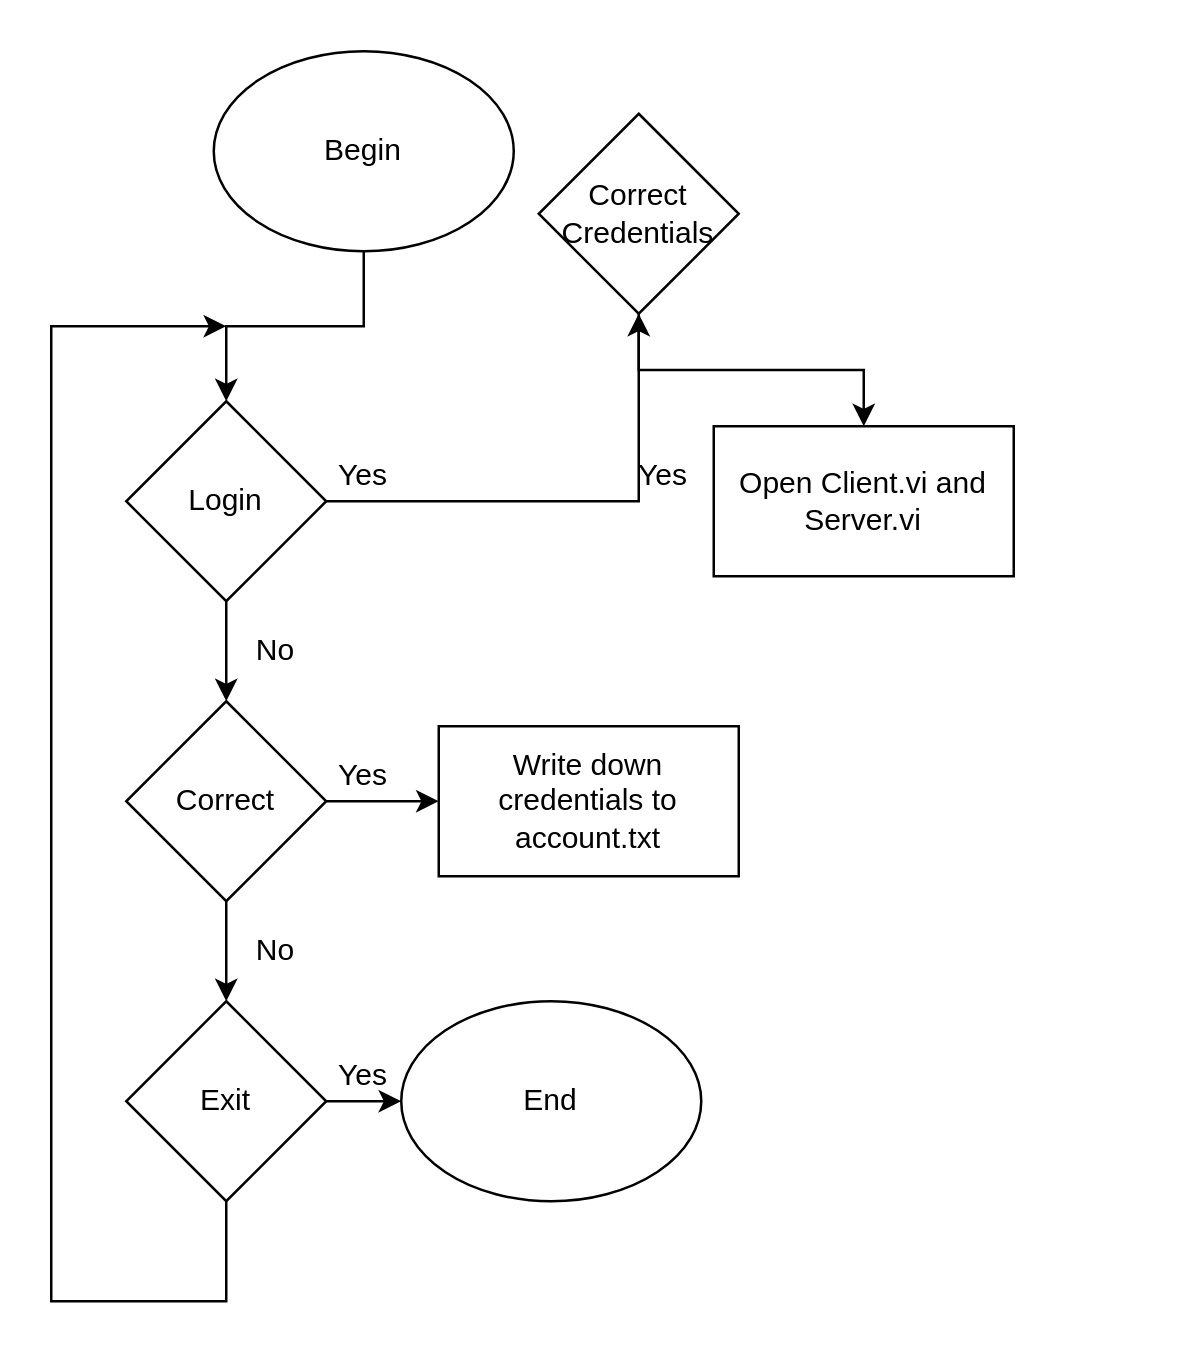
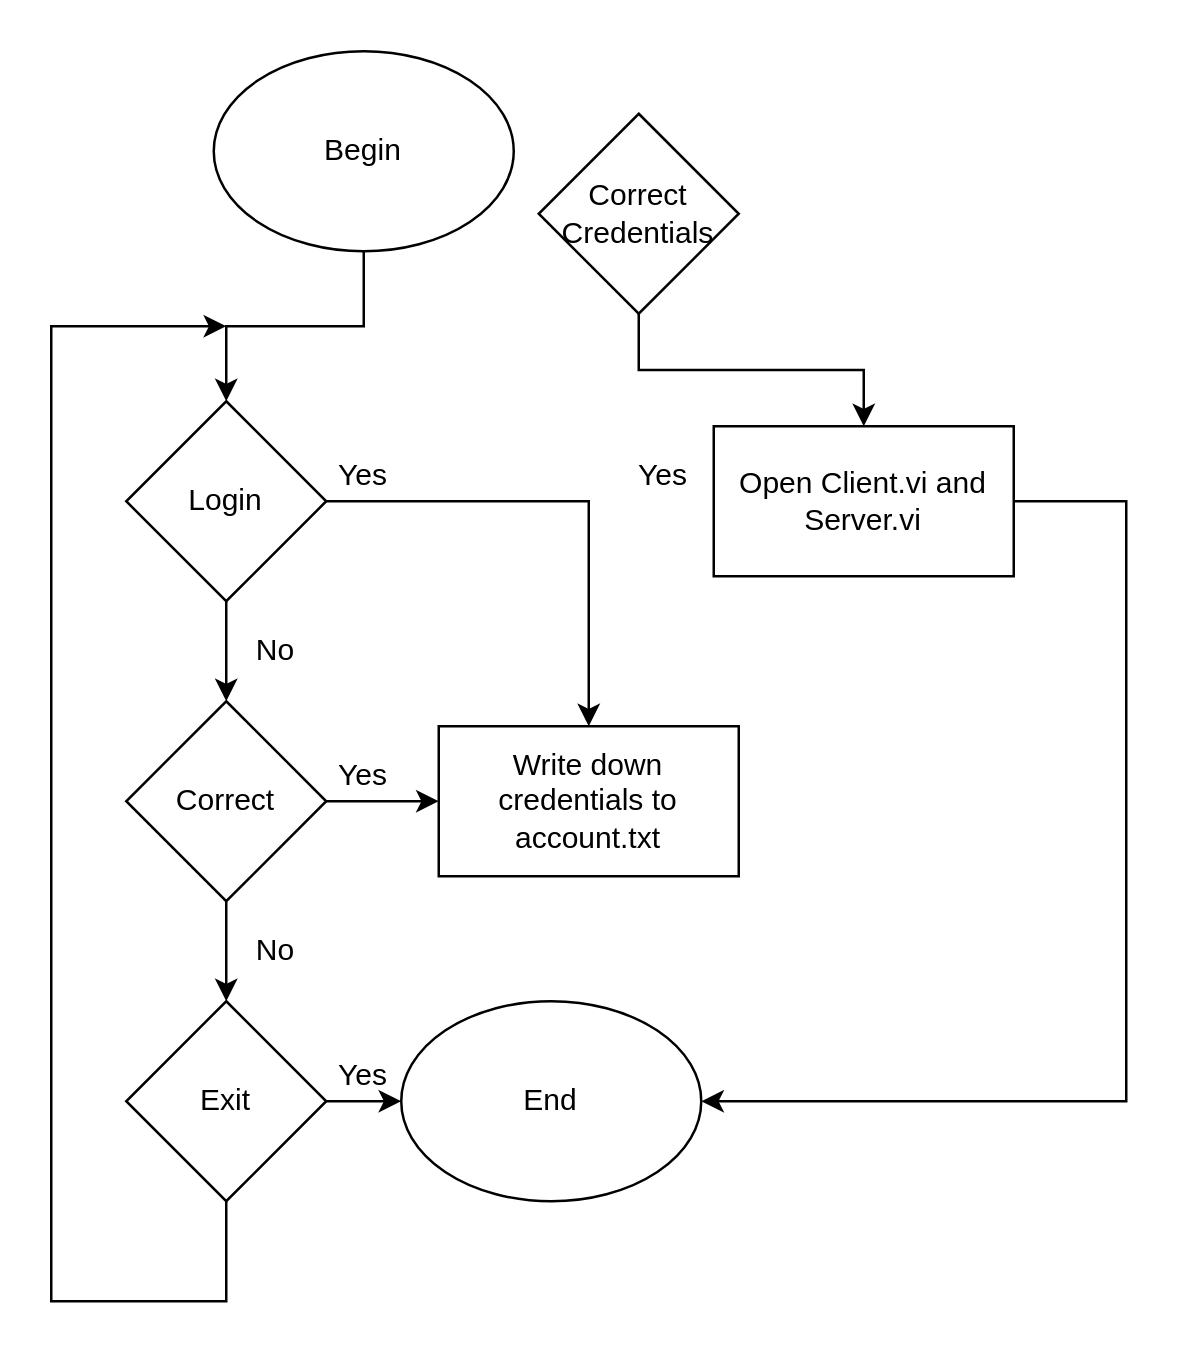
(639, 465) -> (589, 603)
none -> (1126, 949)
